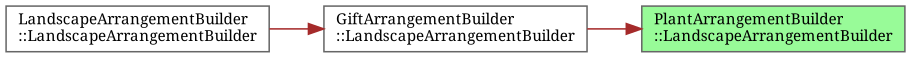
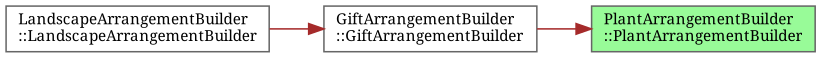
(455, 29) -> (430, 29)
(773, 29) -> (703, 29)
